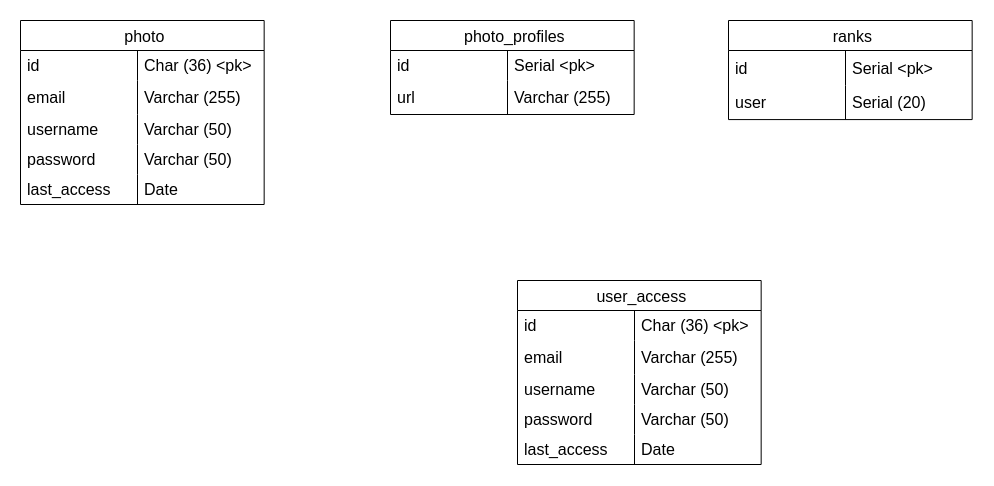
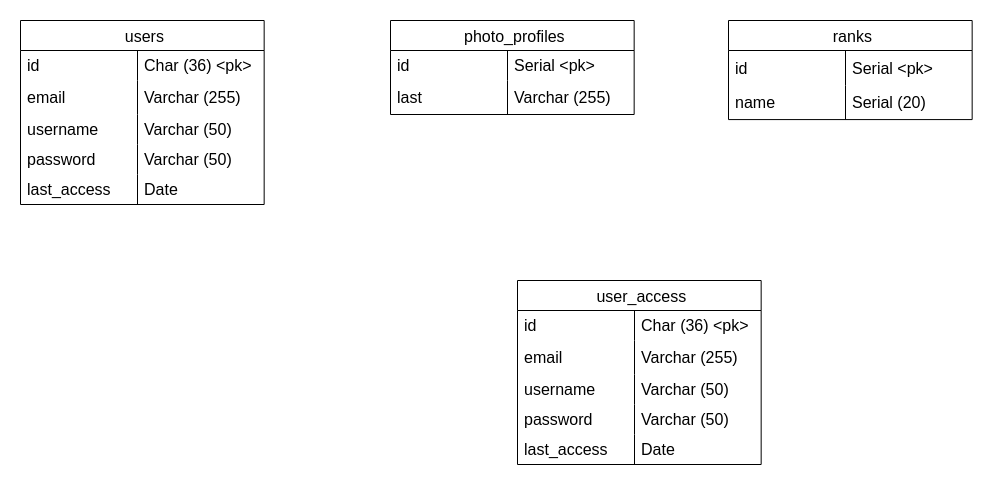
(144, 37) -> (144, 37)
(409, 98) -> (413, 98)
(753, 103) -> (753, 103)
